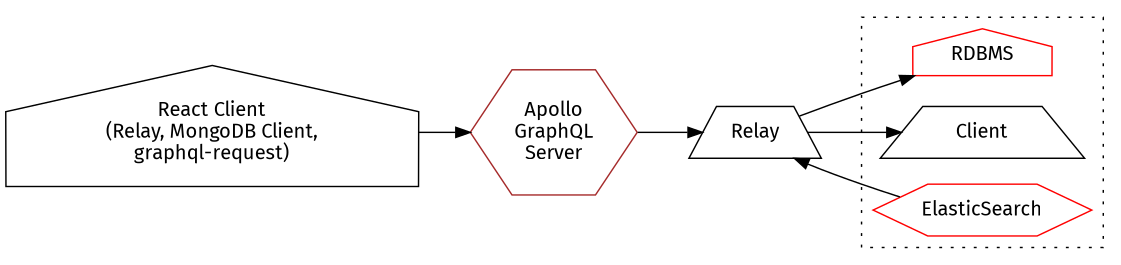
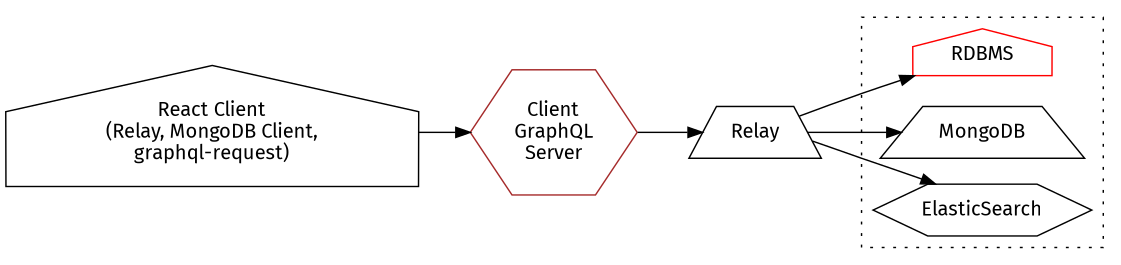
(554, 132) -> (554, 132)
(982, 132) -> (982, 132)
(851, 181) -> (873, 162)
(982, 210) -> (982, 210)
